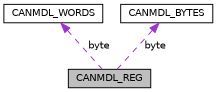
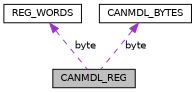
(53, 14) -> (43, 14)
